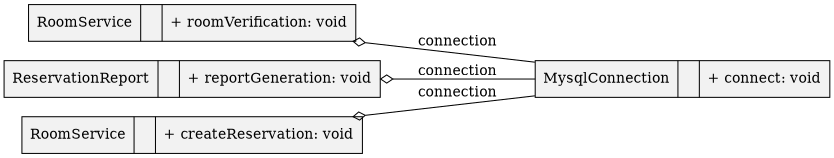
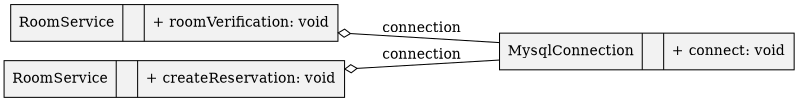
(192, 79) -> none
